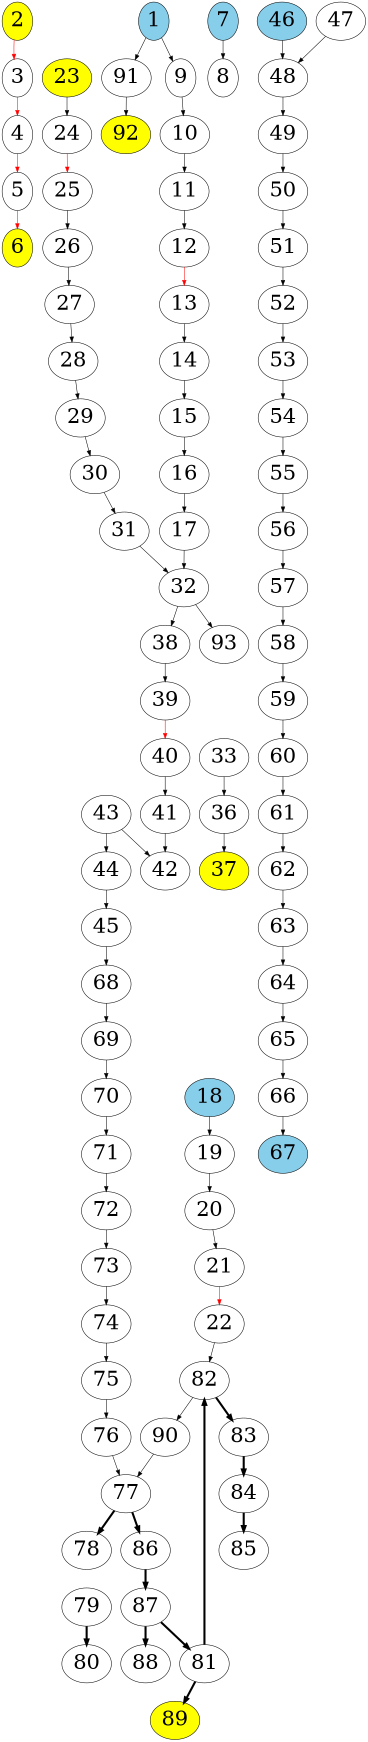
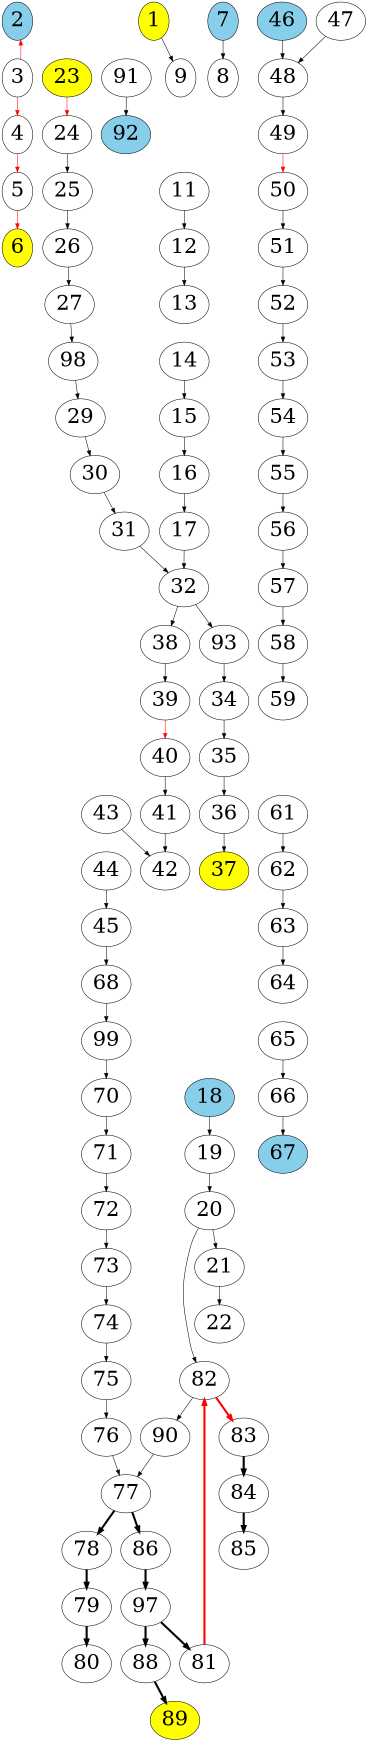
(17, 21) -> (17, 21)
(154, 21) -> (154, 21)
(142, 46) -> none
(14, 47) -> (21, 52)
(67, 104) -> (67, 104)
(126, 135) -> (126, 135)
(185, 135) -> none
(67, 160) -> (67, 160)
(283, 160) -> (283, 160)
(184, 274) -> (184, 274)
(184, 330) -> none
(73, 361) -> (73, 361)
none -> (224, 701)
(224, 758) -> (224, 758)
(283, 758) -> none
(106, 840) -> none
(283, 1010) -> none
(106, 1041) -> (106, 1041)
(219, 1293) -> (219, 1293)
(213, 1350) -> (183, 1292)
(223, 1407) -> (223, 1407)
(204, 1525) -> (204, 1525)
none -> (87, 1576)
(146, 1607) -> (146, 1607)
(191, 1690) -> (159, 1690)
